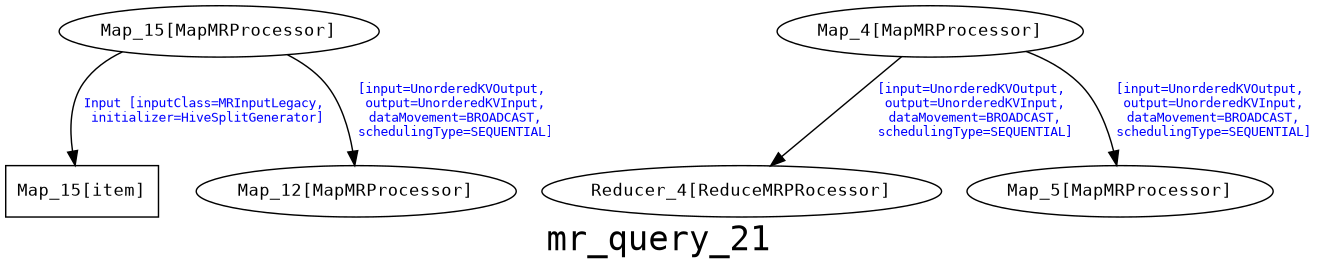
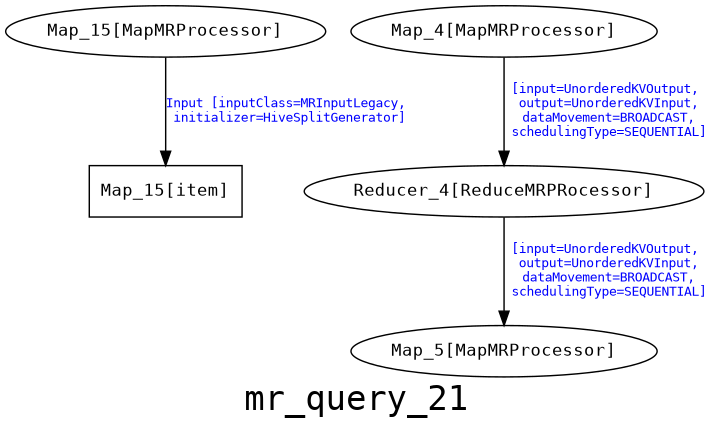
(1084, 89) -> (504, 264)
(356, 191) -> none
